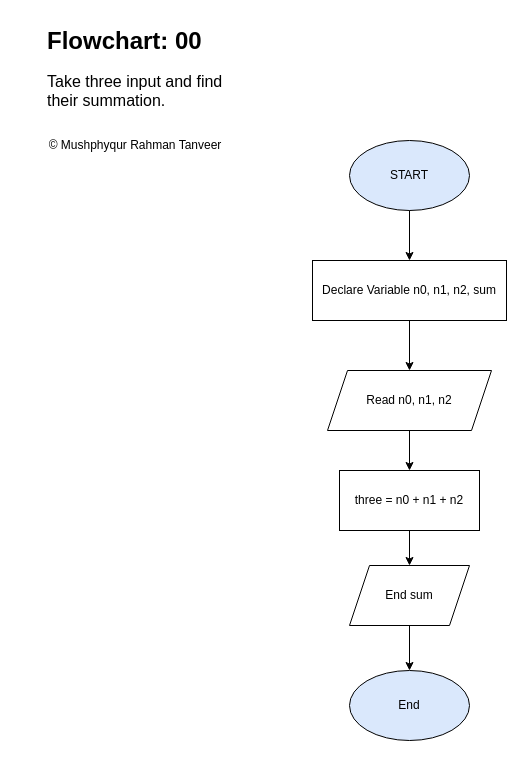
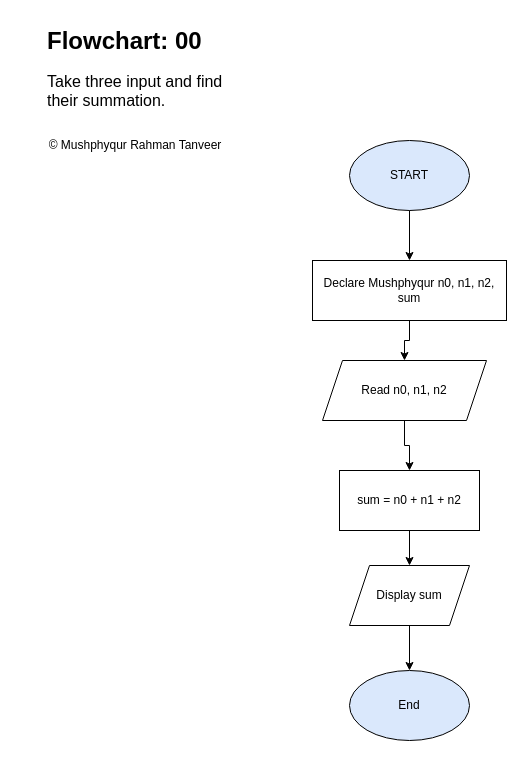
(410, 291) -> (410, 291)
(410, 401) -> (405, 391)
(410, 501) -> (410, 501)
(410, 596) -> (410, 596)
